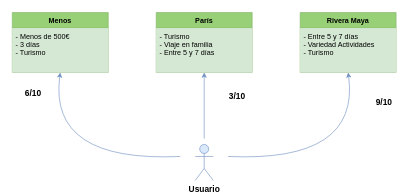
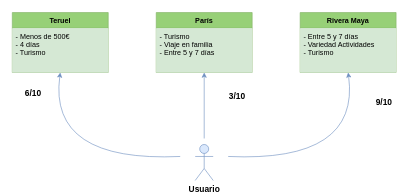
(60, 20) -> (60, 20)
(43, 36) -> (43, 36)
